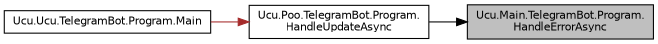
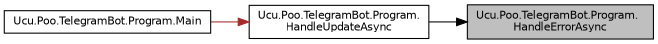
(107, 22) -> (107, 22)
(560, 22) -> (560, 22)
